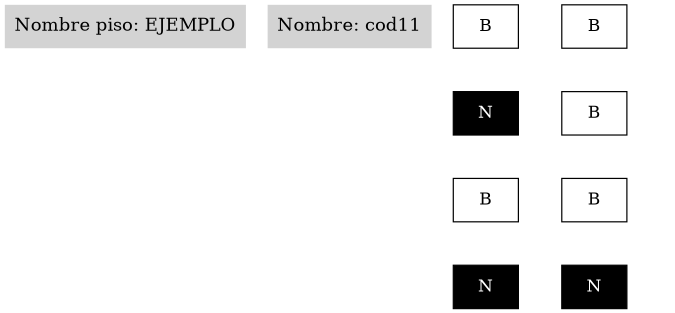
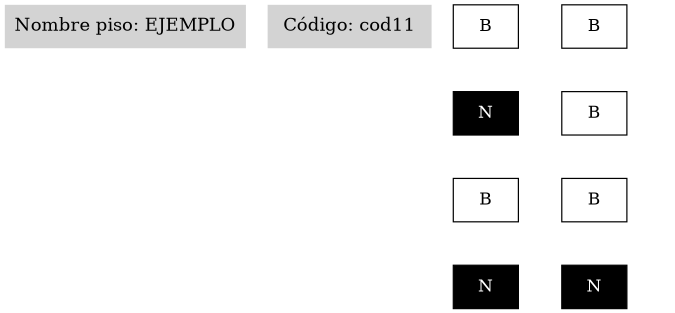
(350, 27) -> (350, 27)
